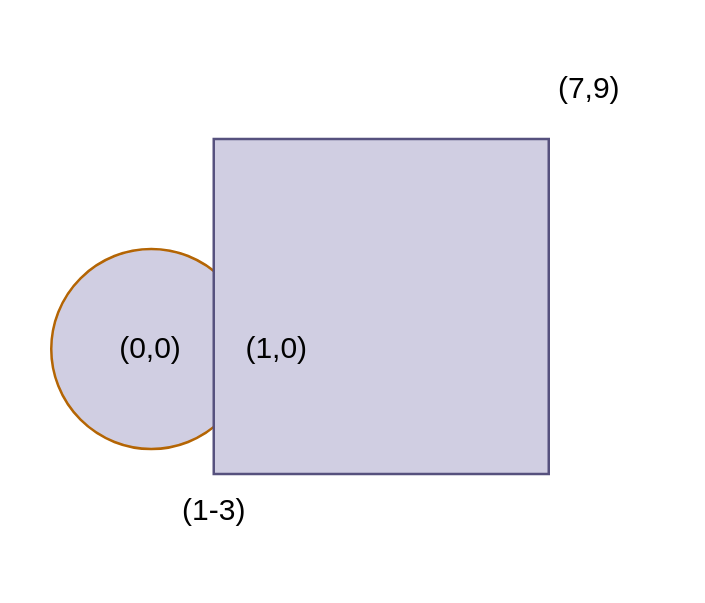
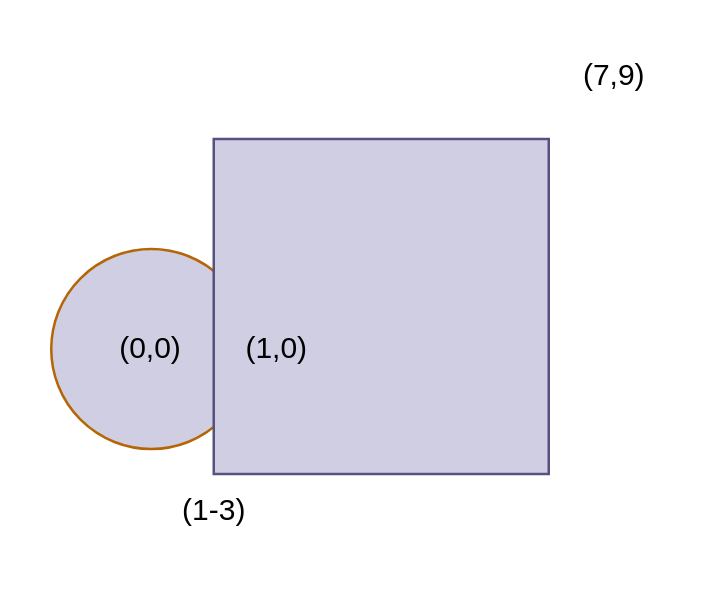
(589, 89) -> (614, 76)
